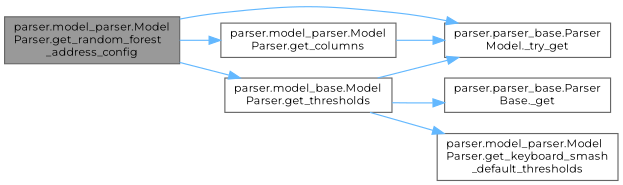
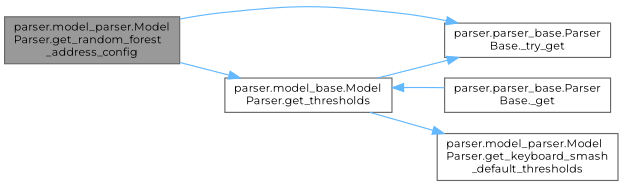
(308, 40) -> none
(528, 40) -> (528, 40)
(412, 103) -> (424, 87)
